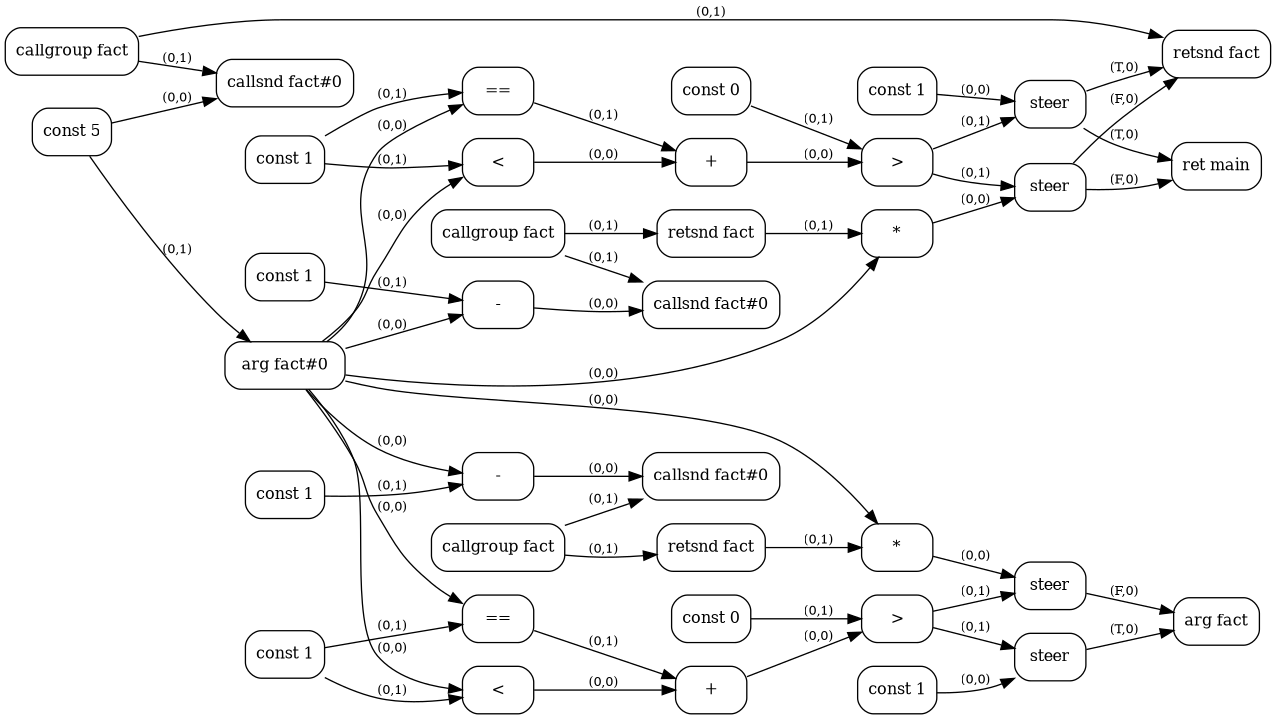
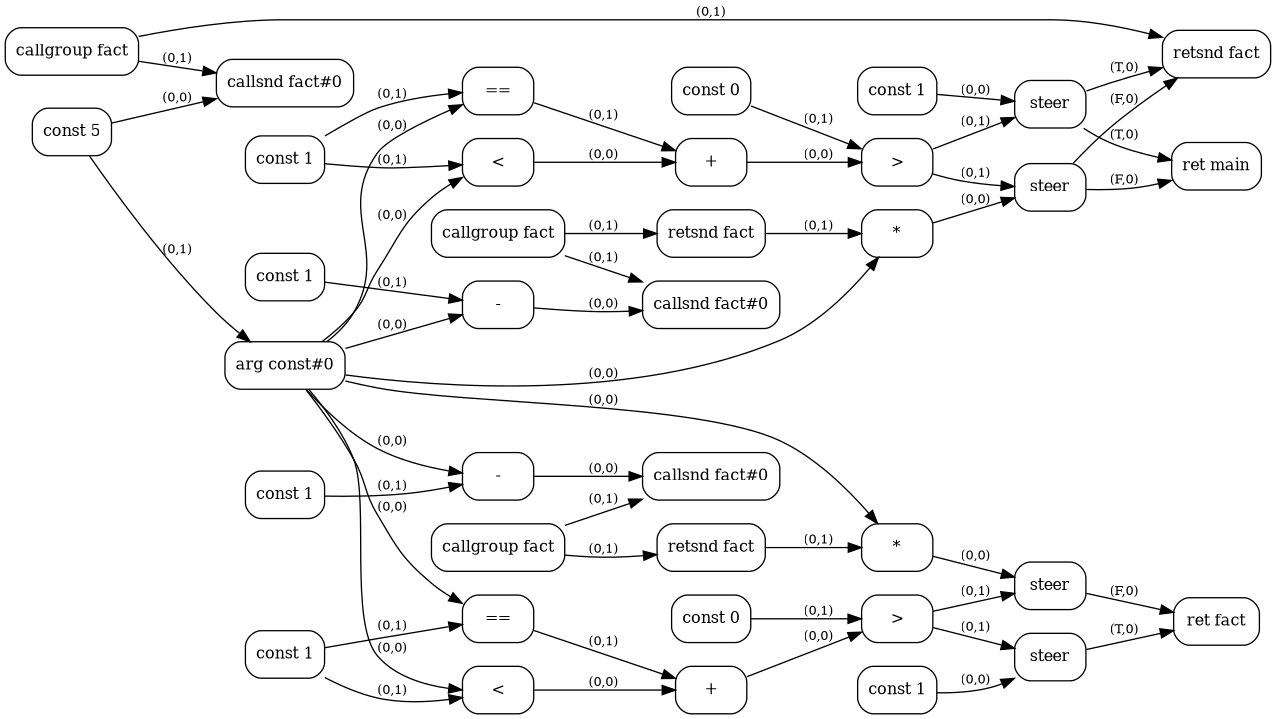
(285, 365) -> (285, 365)
(1217, 621) -> (1217, 621)
